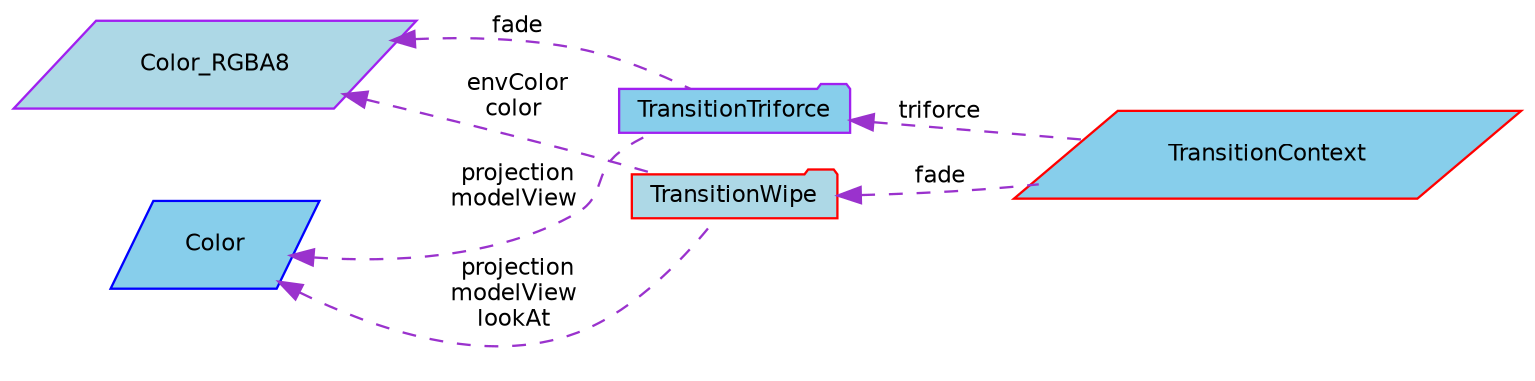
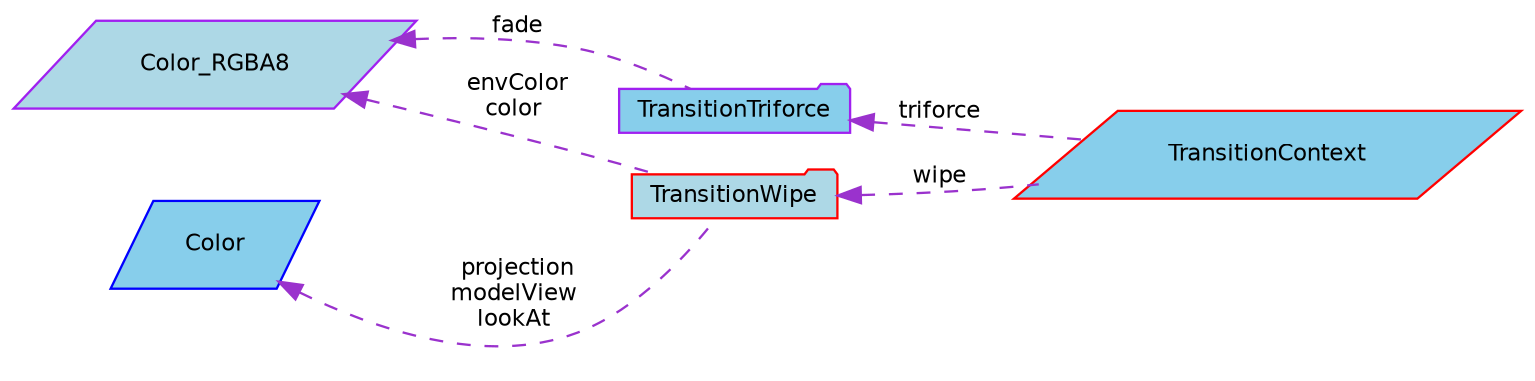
(937, 177) -> (937, 177)
(505, 242) -> none
